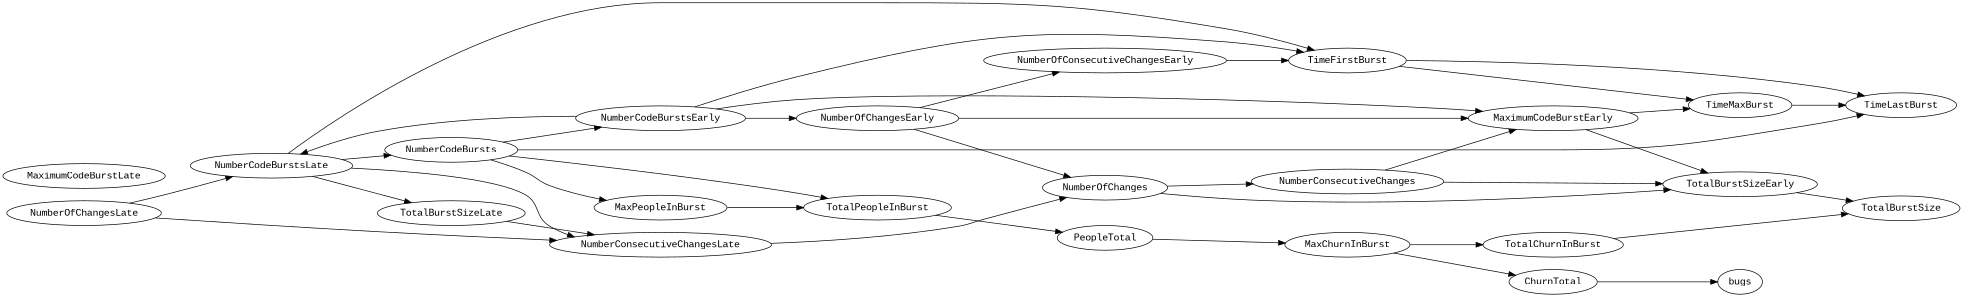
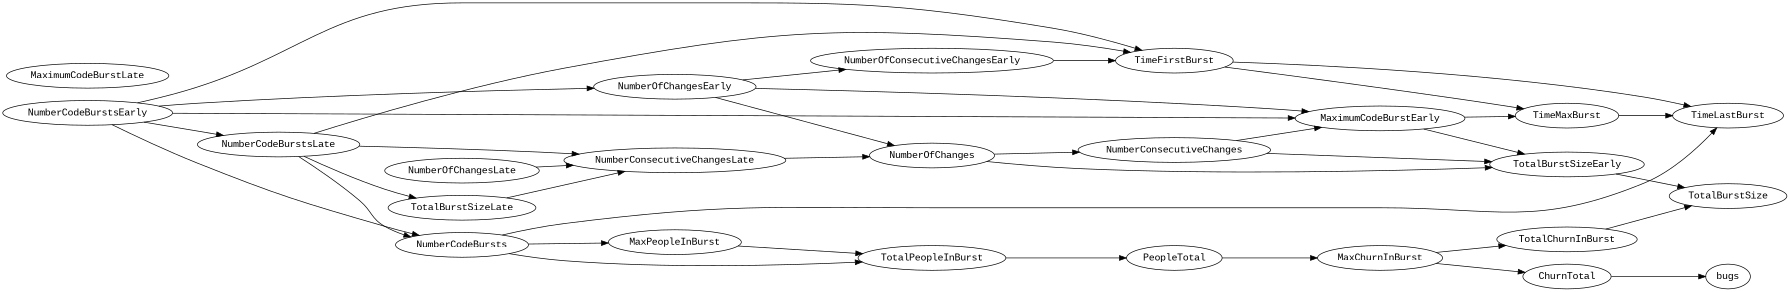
(549, 135) -> (260, 187)
(178, 191) -> none
